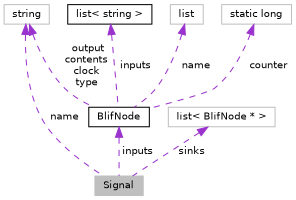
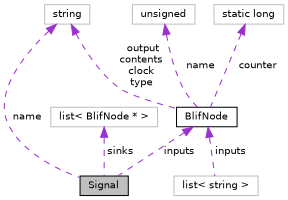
(110, 14) -> (216, 186)
(187, 14) -> (164, 14)
(115, 71) -> (212, 157)
(119, 186) -> (104, 186)
